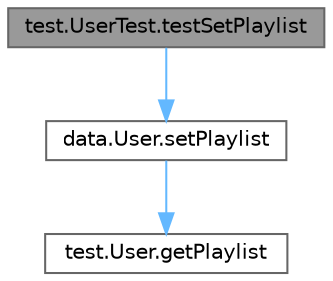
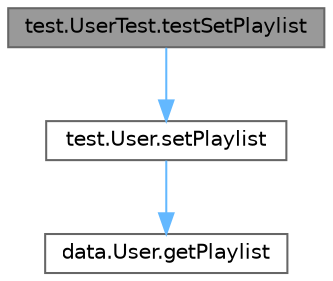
(166, 141) -> (166, 141)
(166, 254) -> (166, 254)
